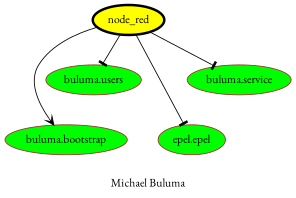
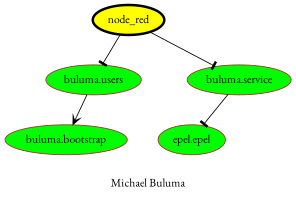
(43, 59) -> (82, 106)
(159, 78) -> (217, 108)
